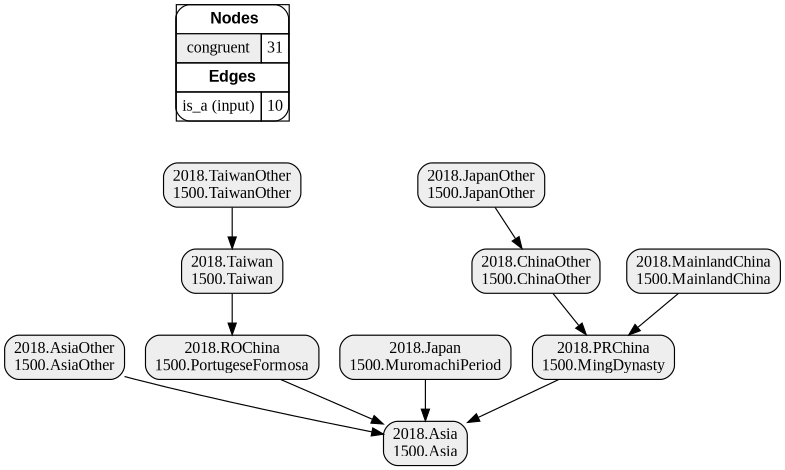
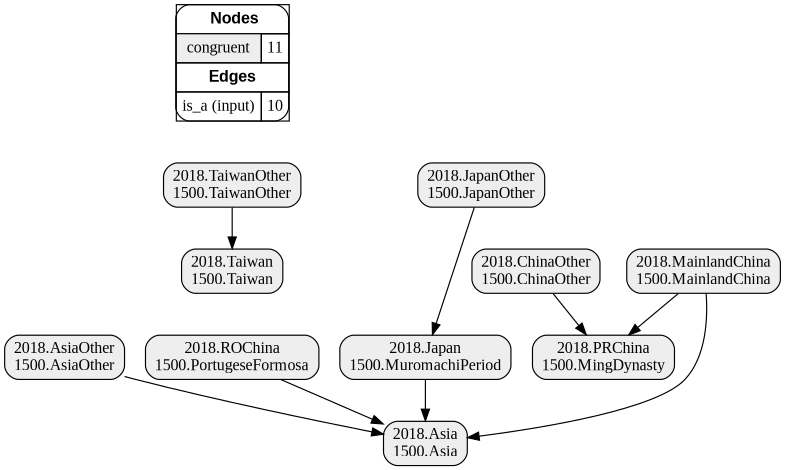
(275, 48) -> (275, 48)
(505, 223) -> (455, 265)
(232, 308) -> none
(518, 399) -> (629, 407)
